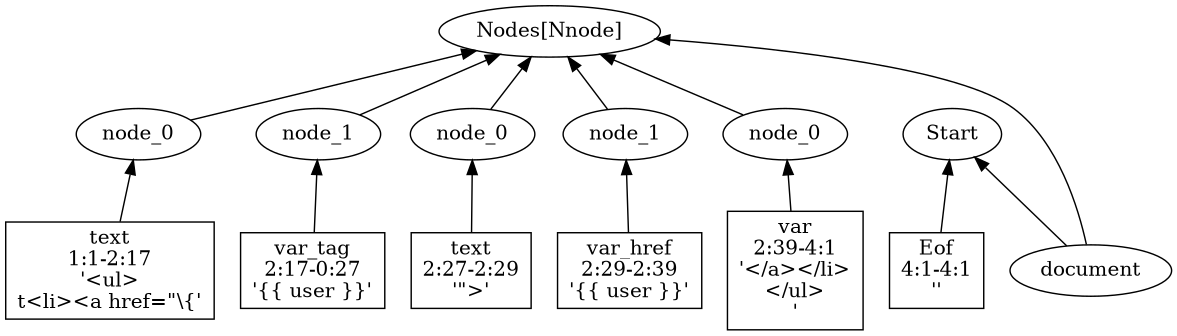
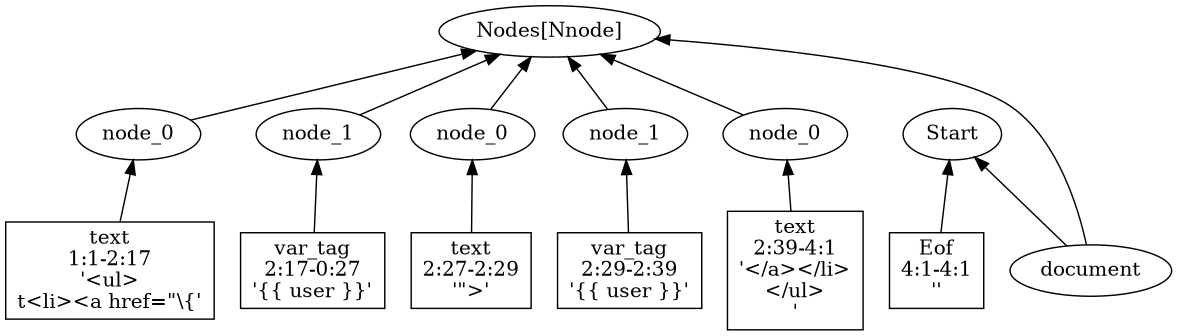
(630, 271) -> (630, 271)
(795, 271) -> (795, 271)
